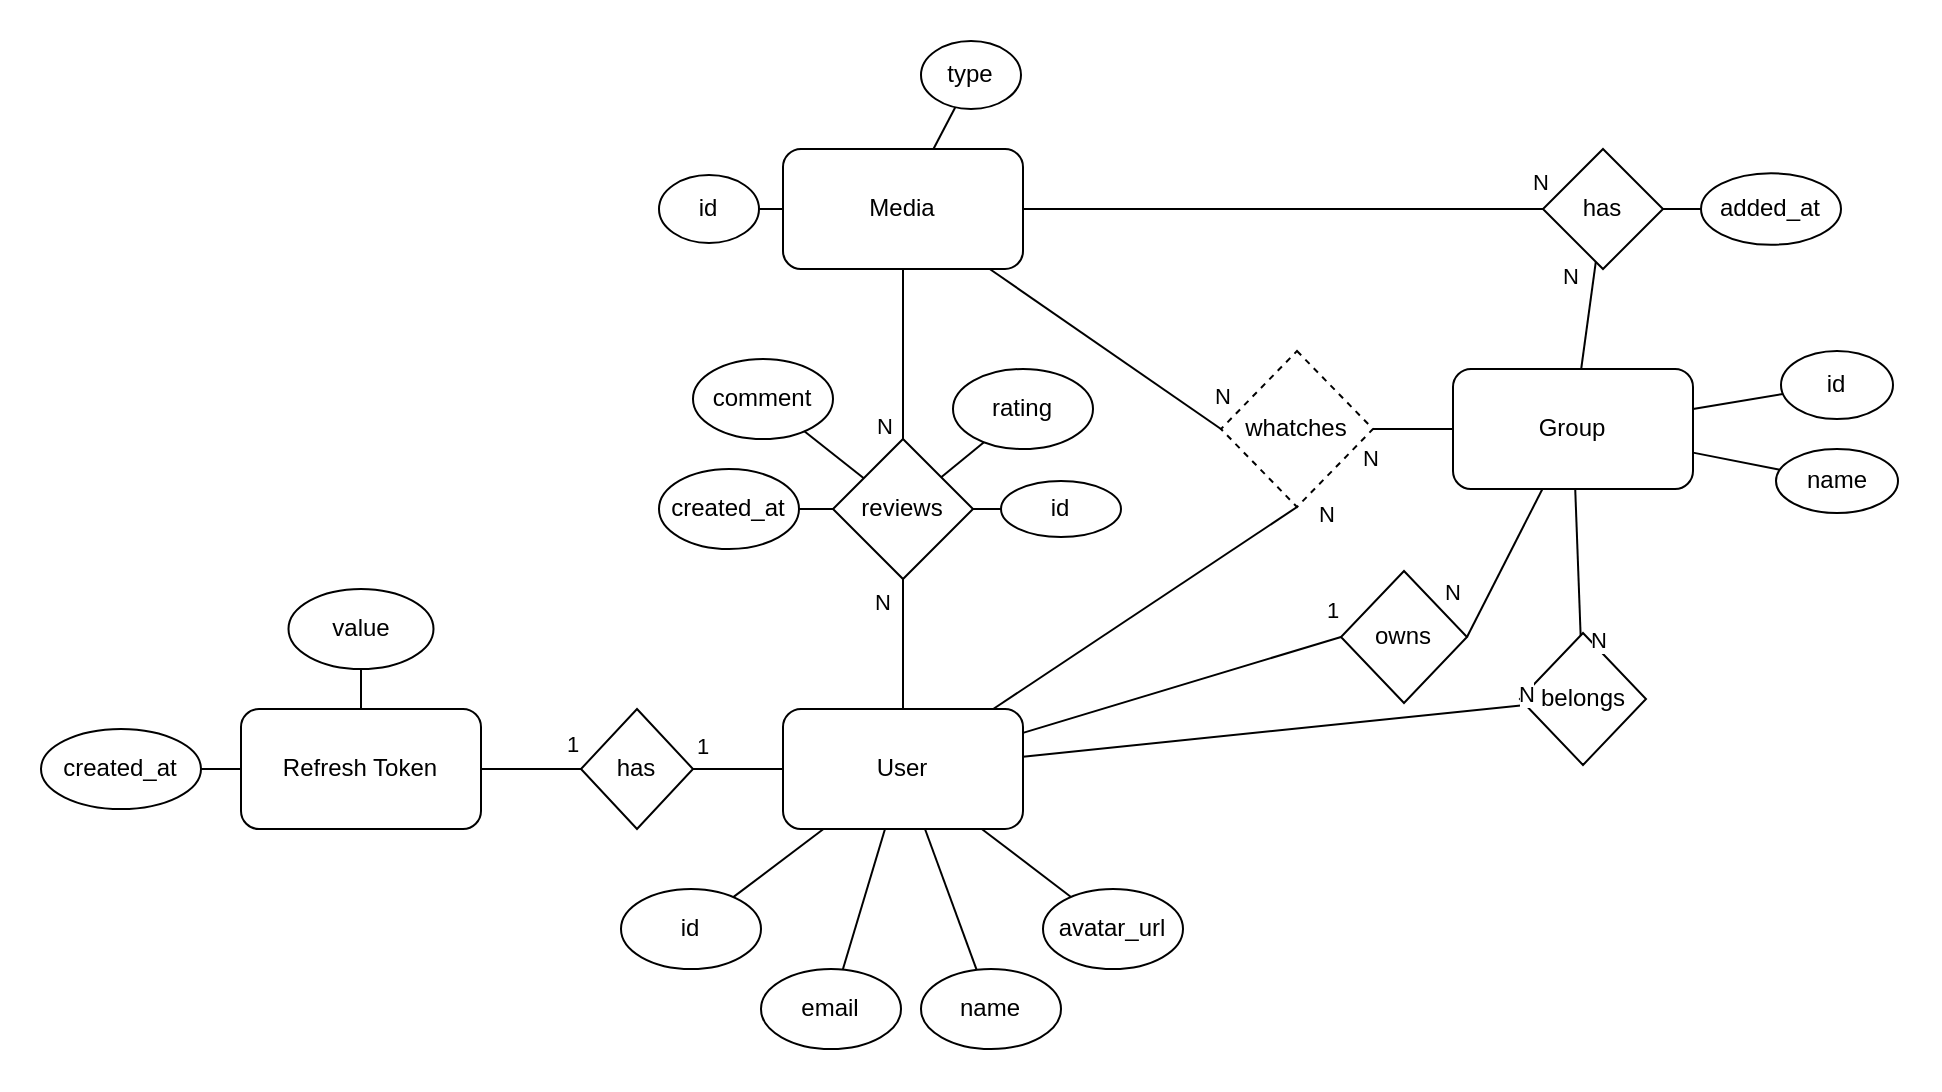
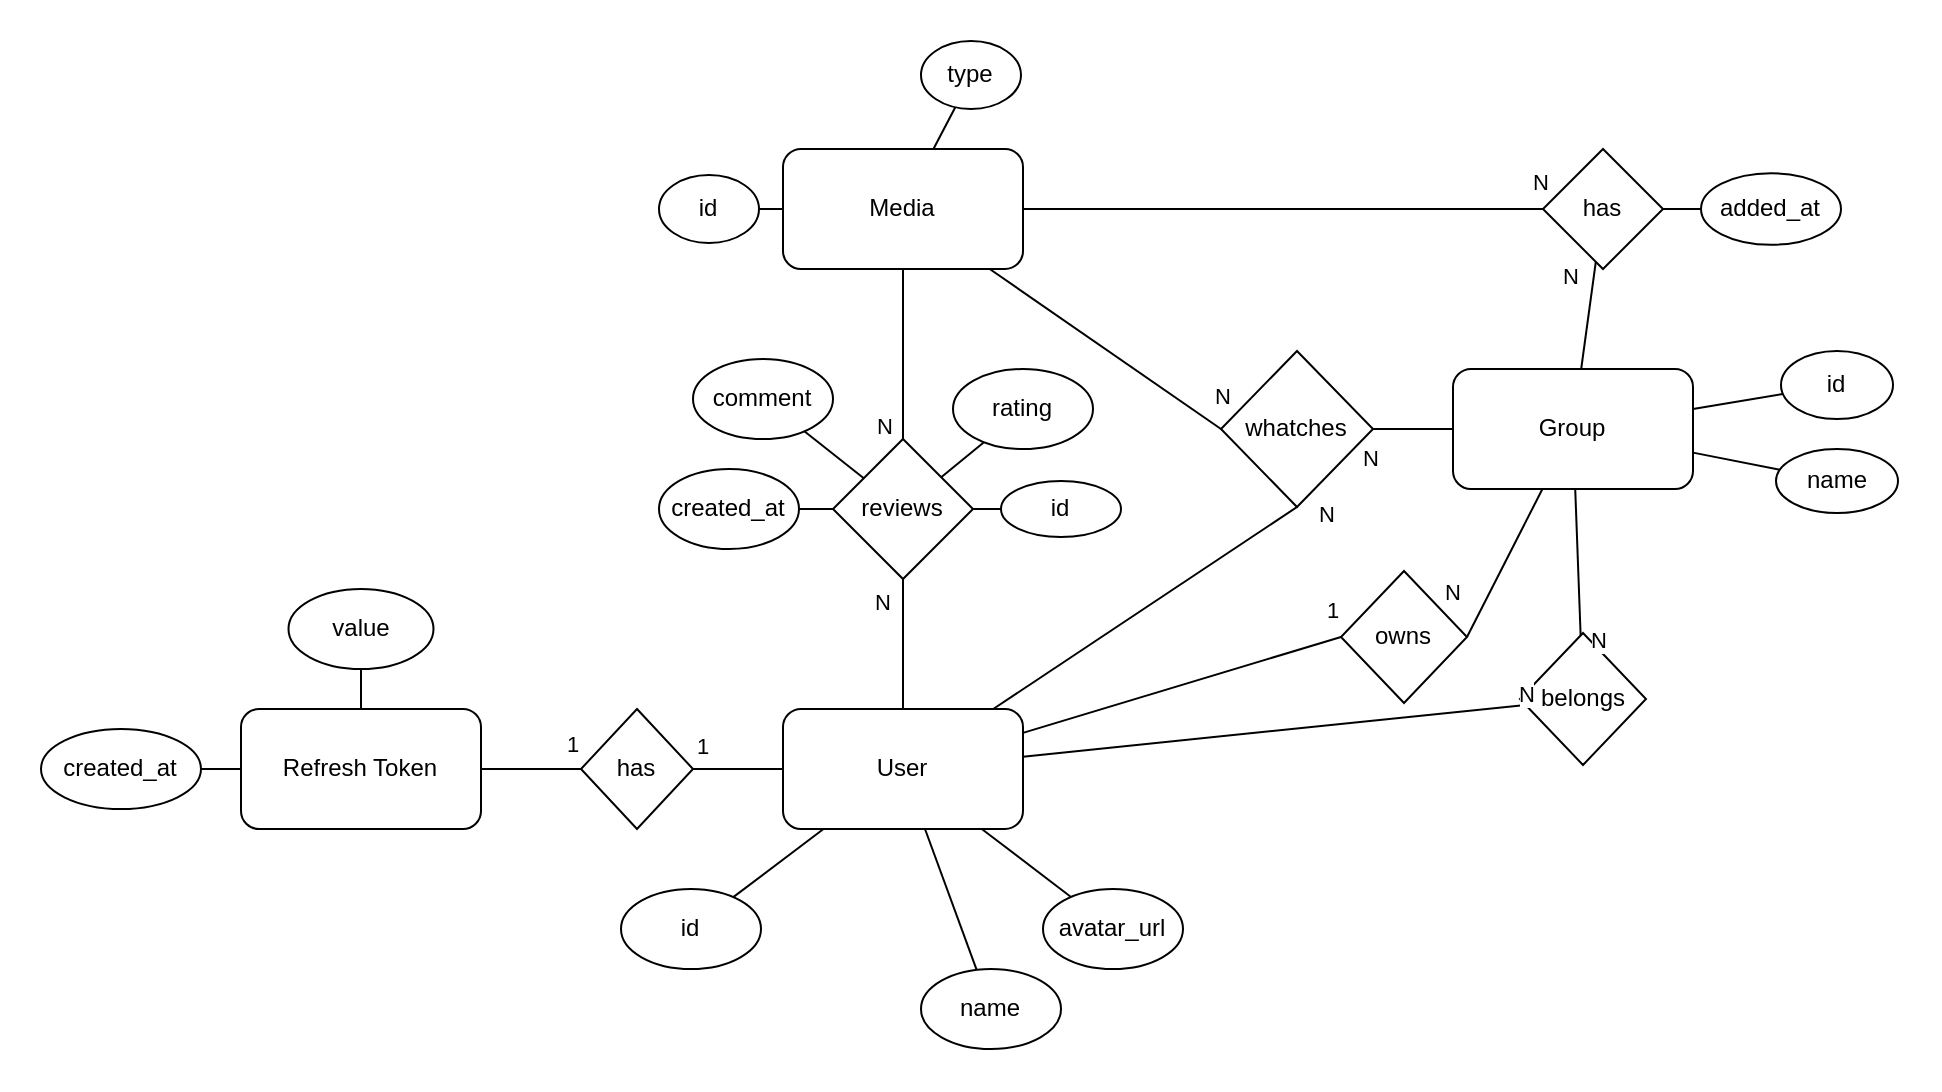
(1297, 429) -> (1297, 429)
(864, 899) -> none
(831, 1009) -> none
